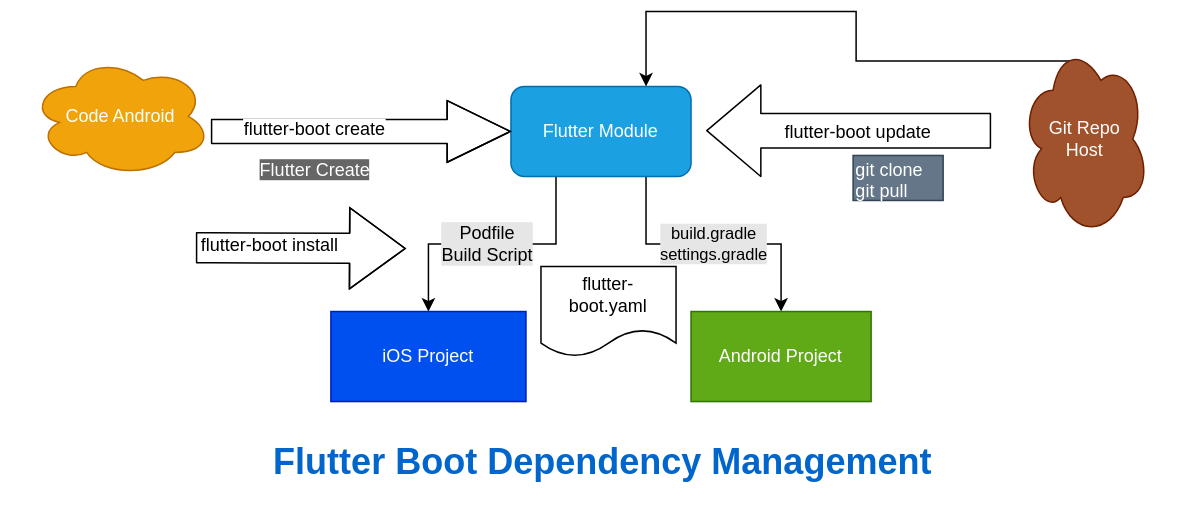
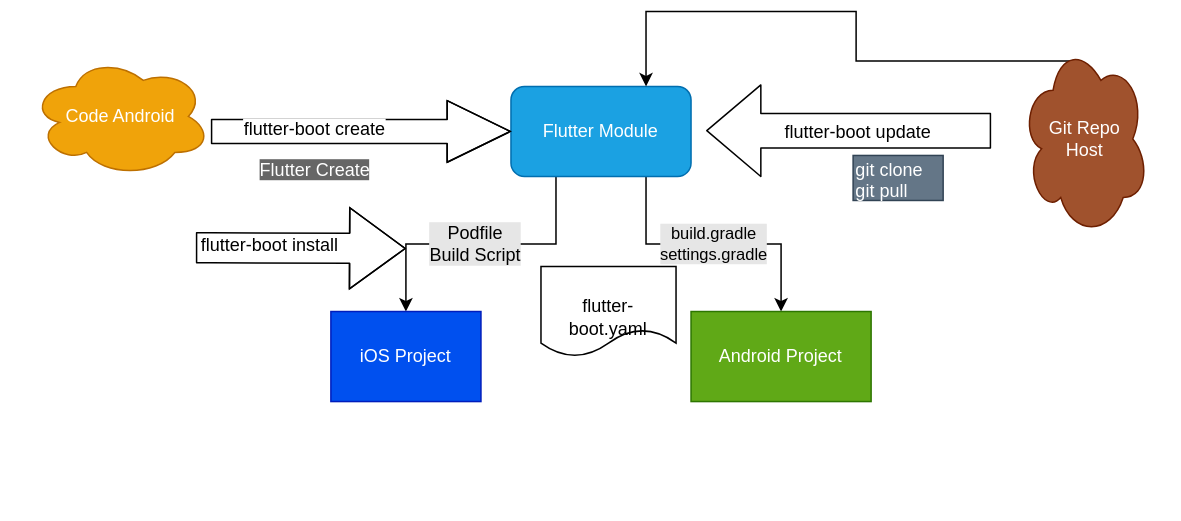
(608, 295) -> (608, 317)
(428, 356) -> (406, 356)
(608, 451) -> none
